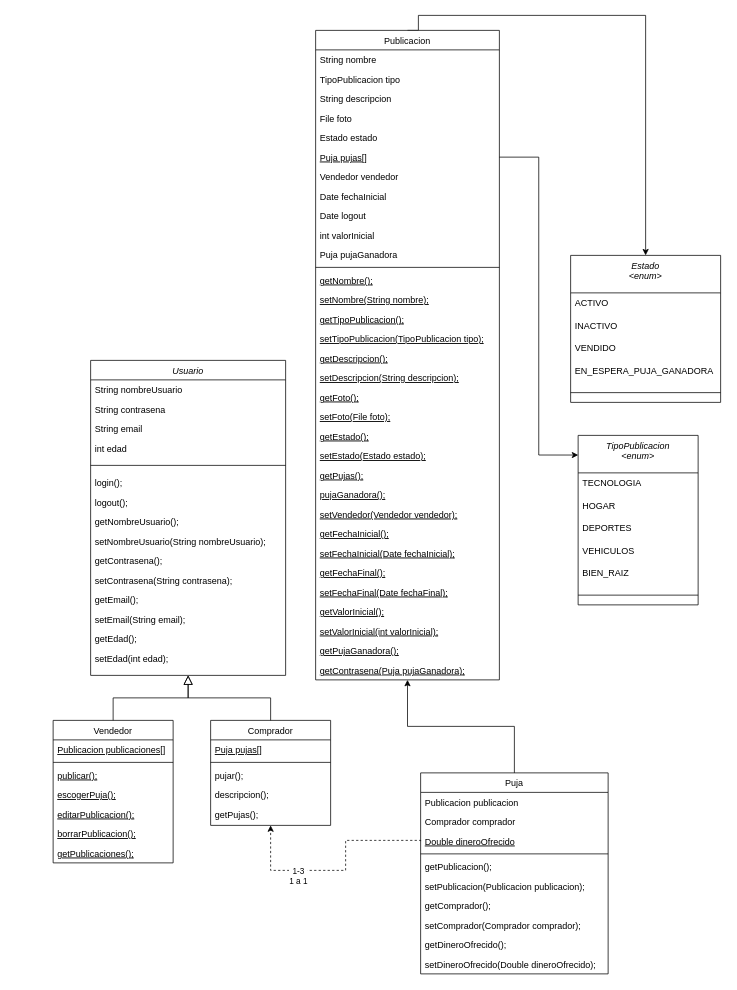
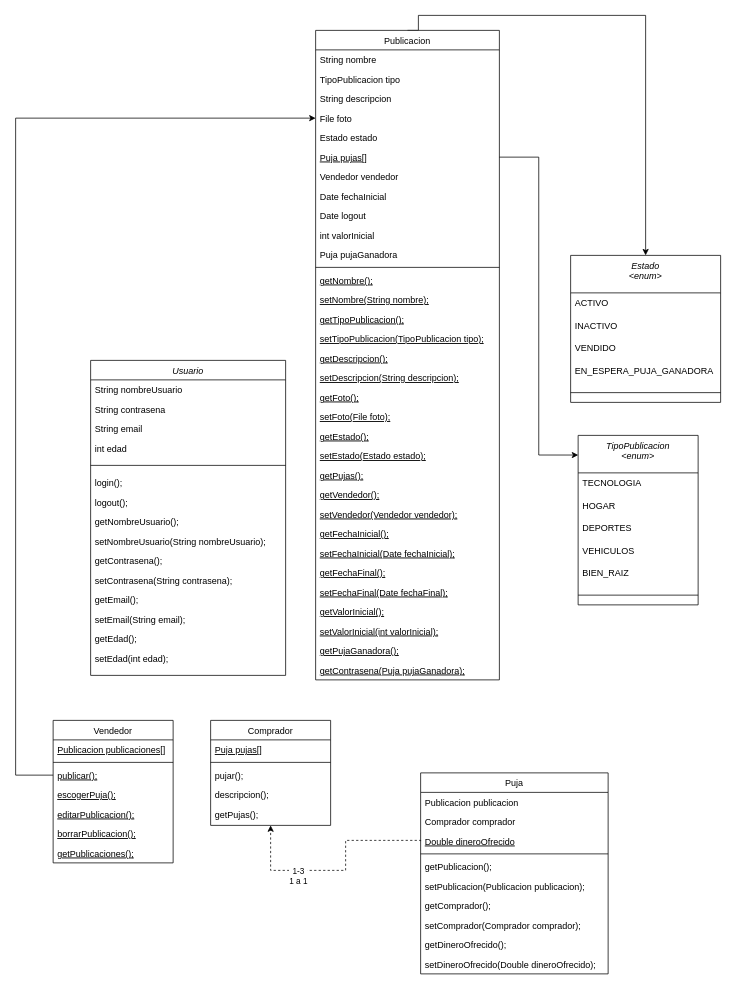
none -> (15, 446)
(356, 495) -> (354, 495)
(138, 698) -> none
(240, 698) -> none
(464, 726) -> none
